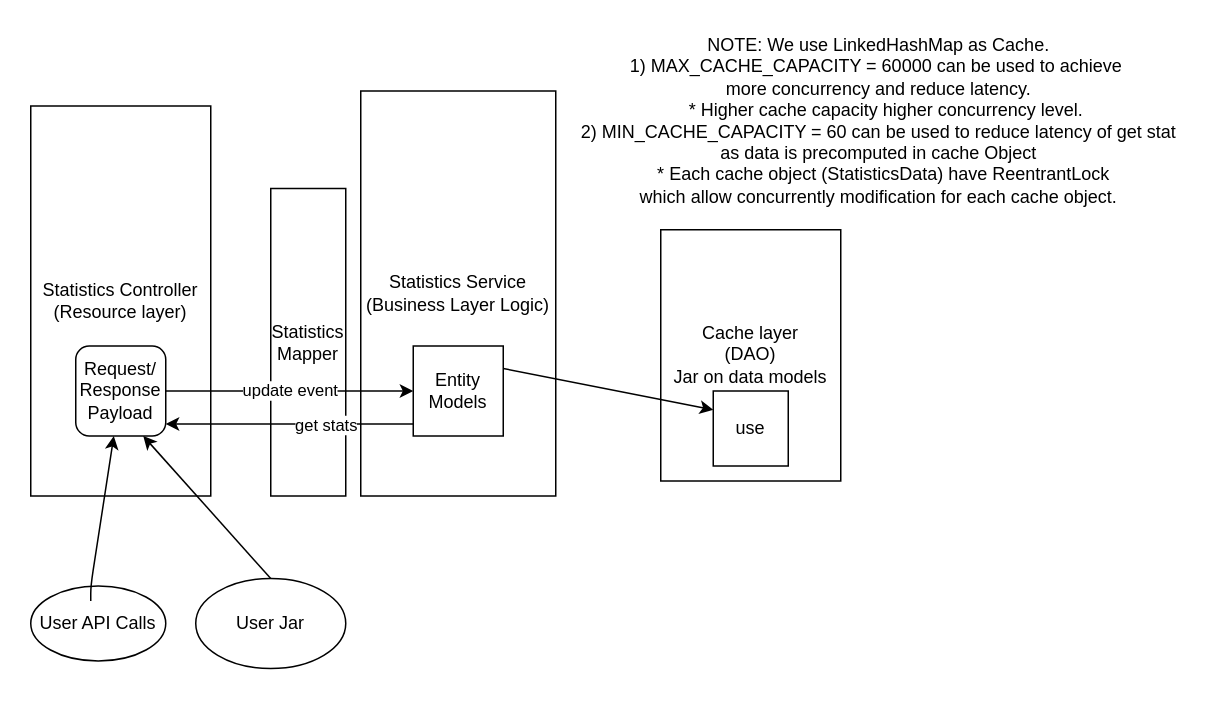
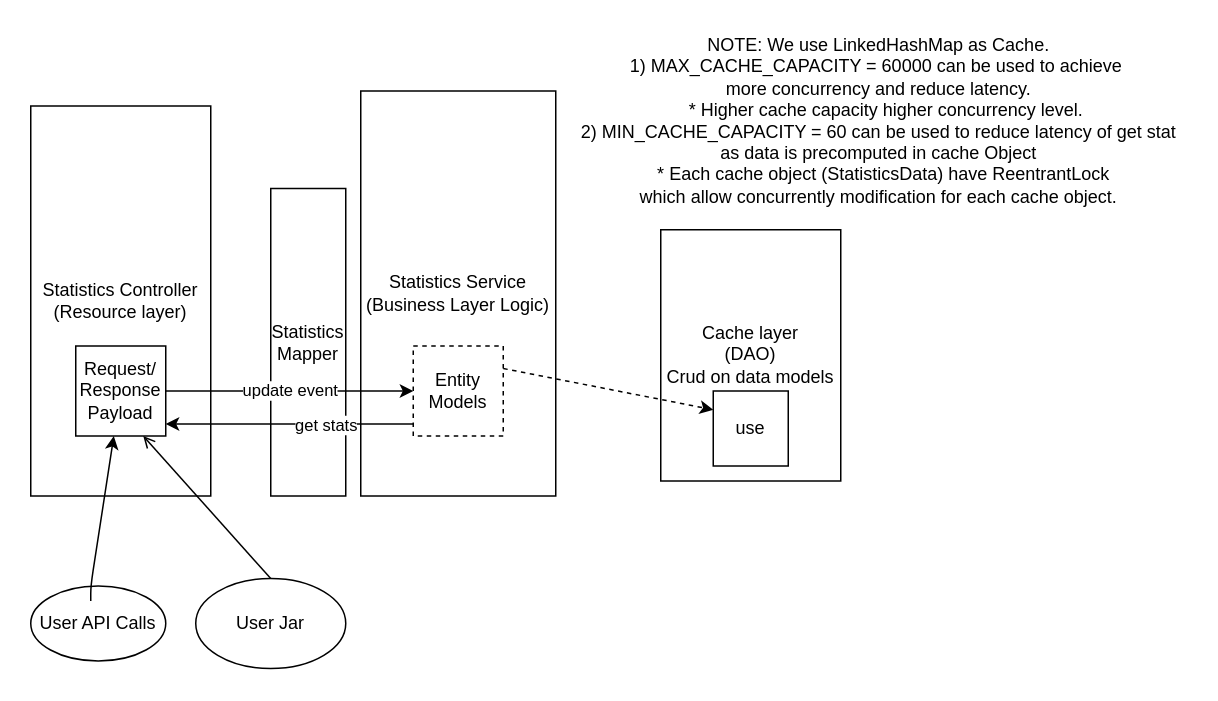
(751, 355) -> (751, 355)
(604, 388) -> (604, 388)
(121, 391) -> (121, 391)
(458, 391) -> (458, 391)
(150, 444) -> (149, 442)
